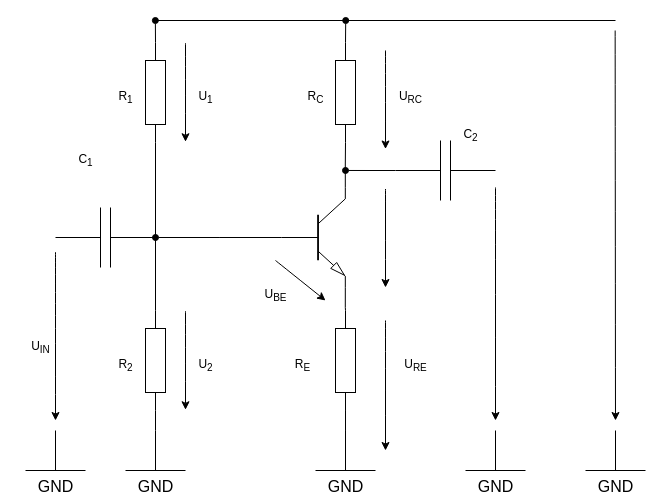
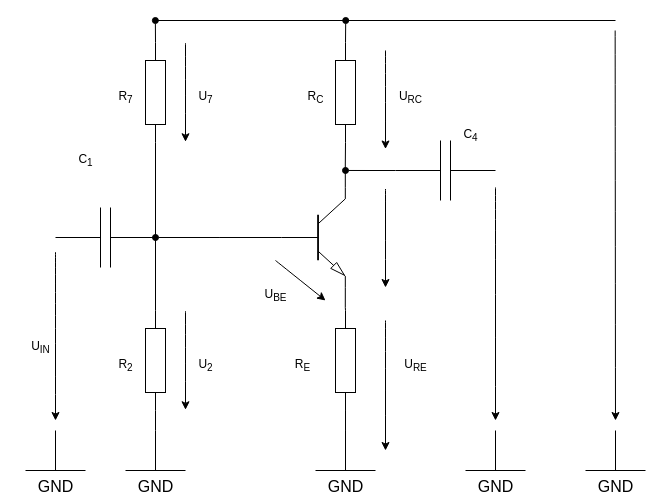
(126, 98) -> (126, 98)
(206, 98) -> (206, 98)
(471, 136) -> (471, 136)
